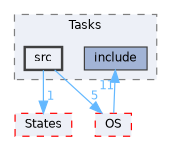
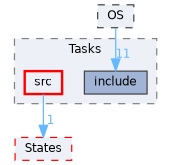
(43, 58) -> (43, 83)
(74, 87) -> none
(113, 125) -> (116, 16)
